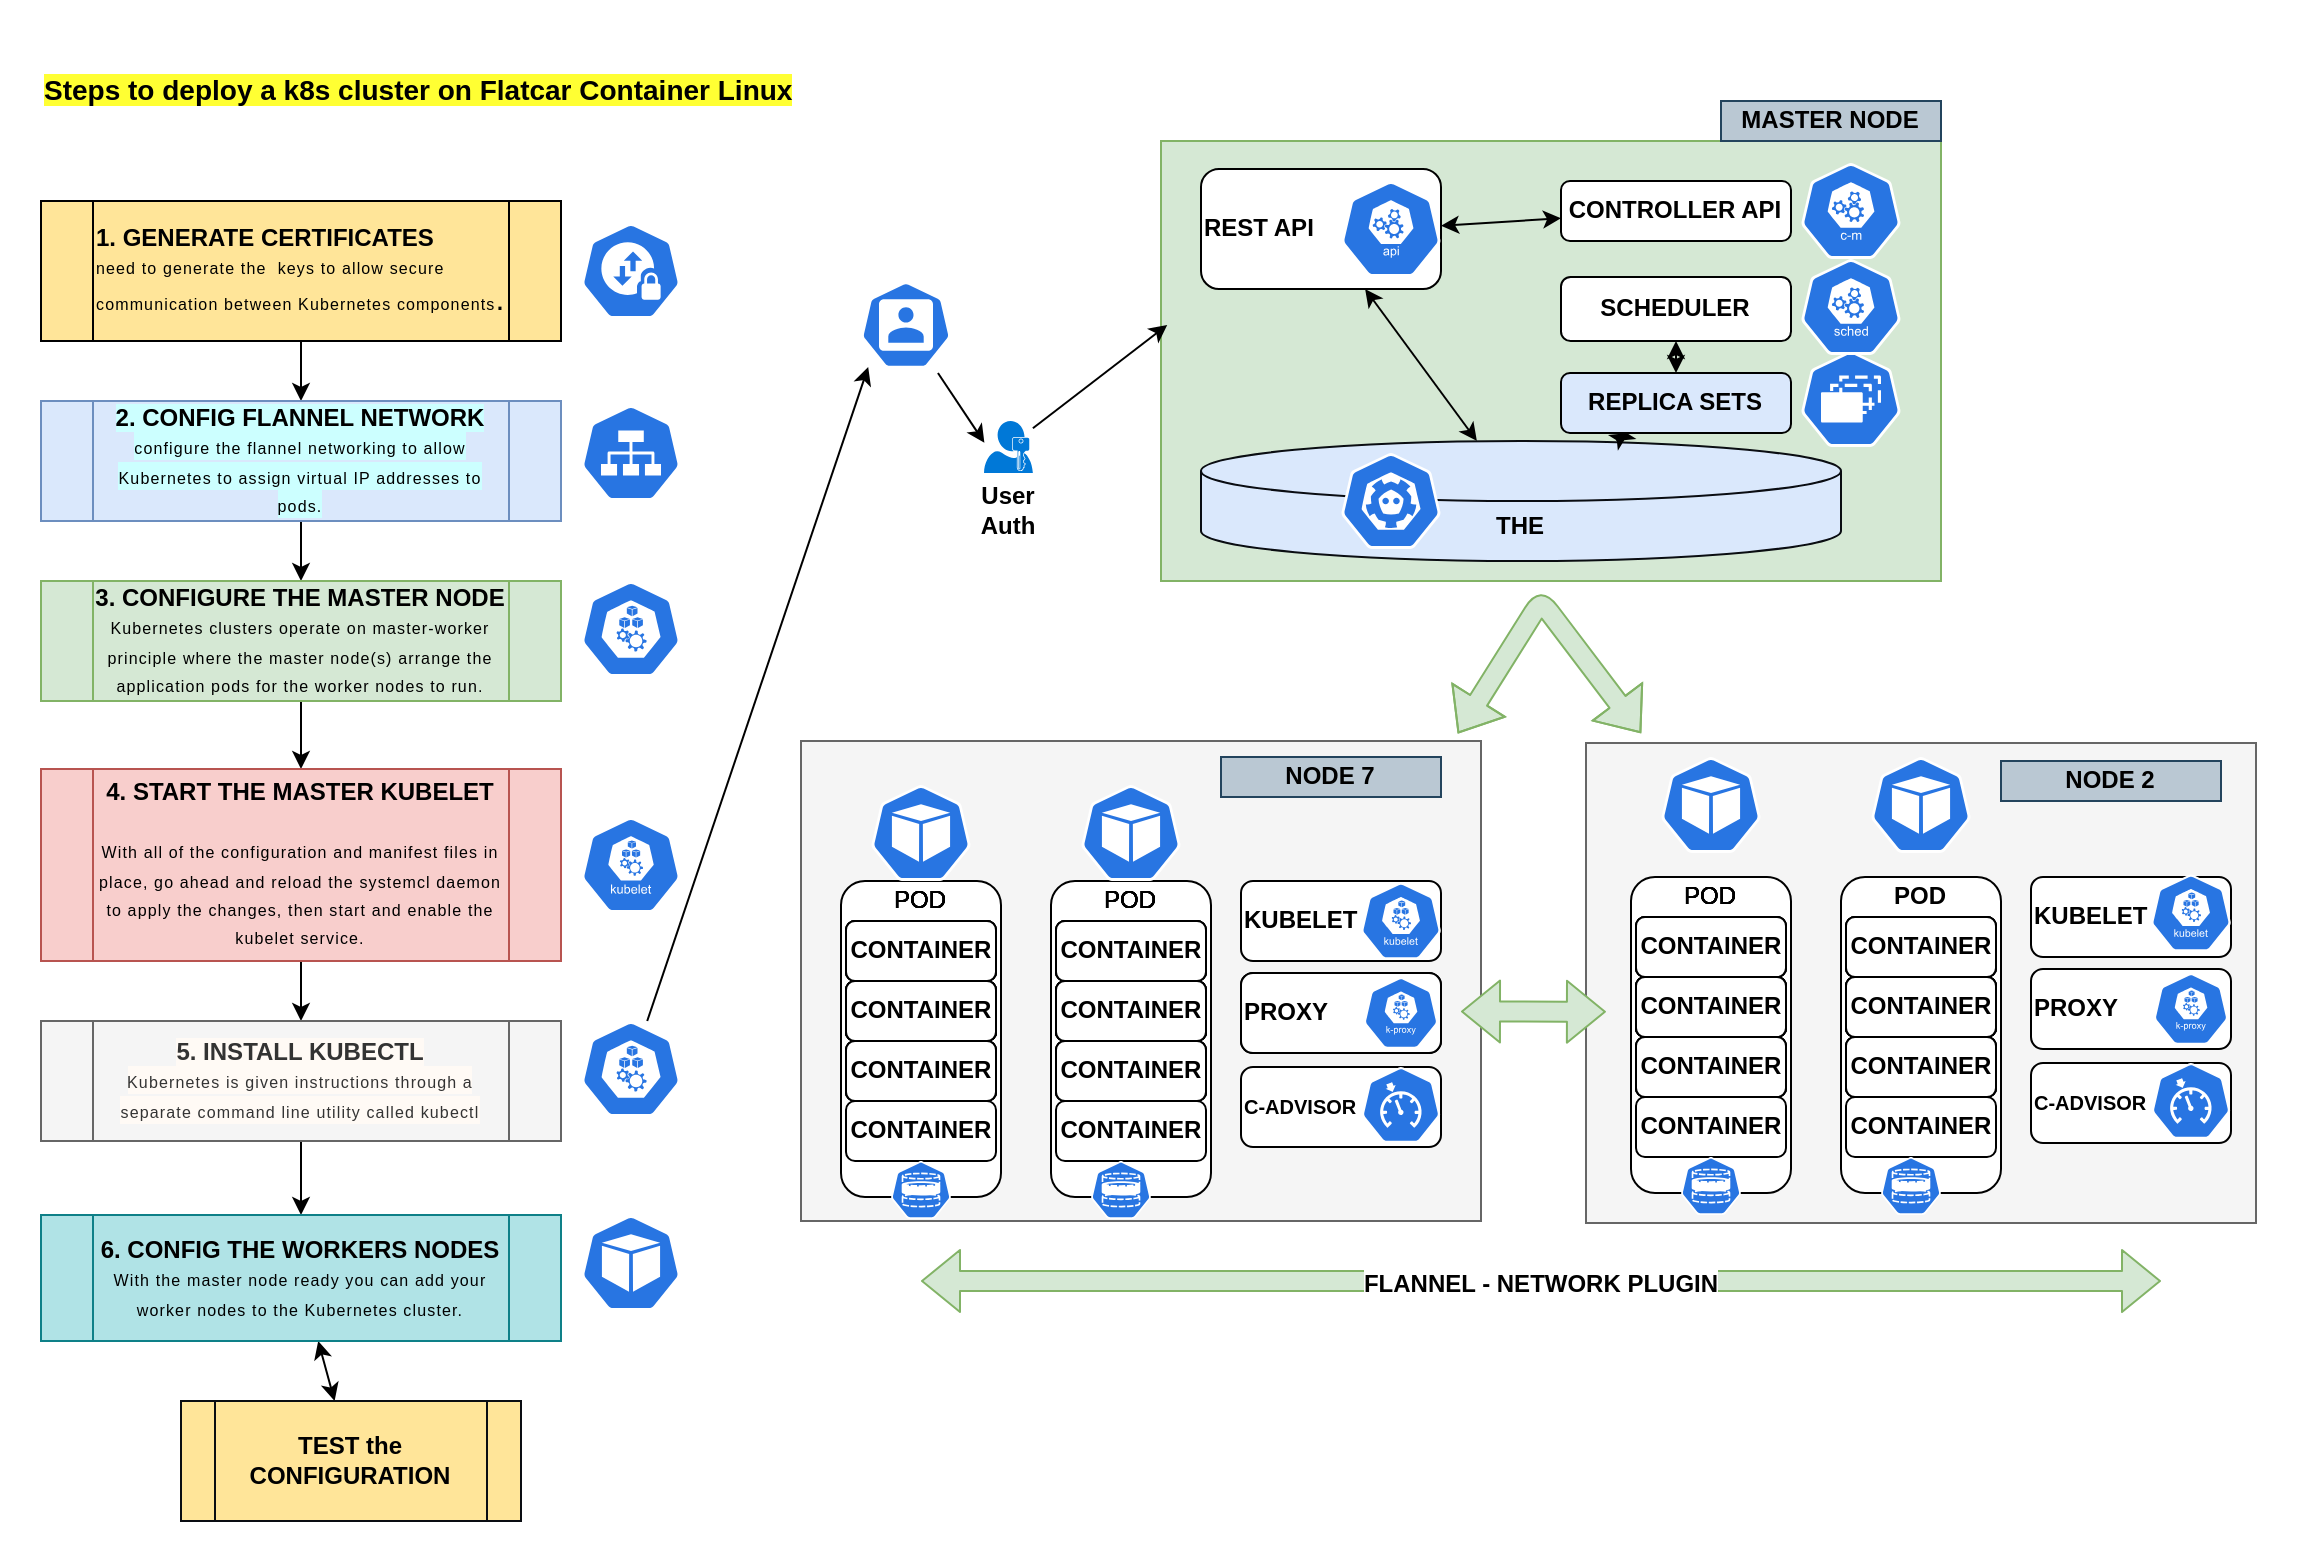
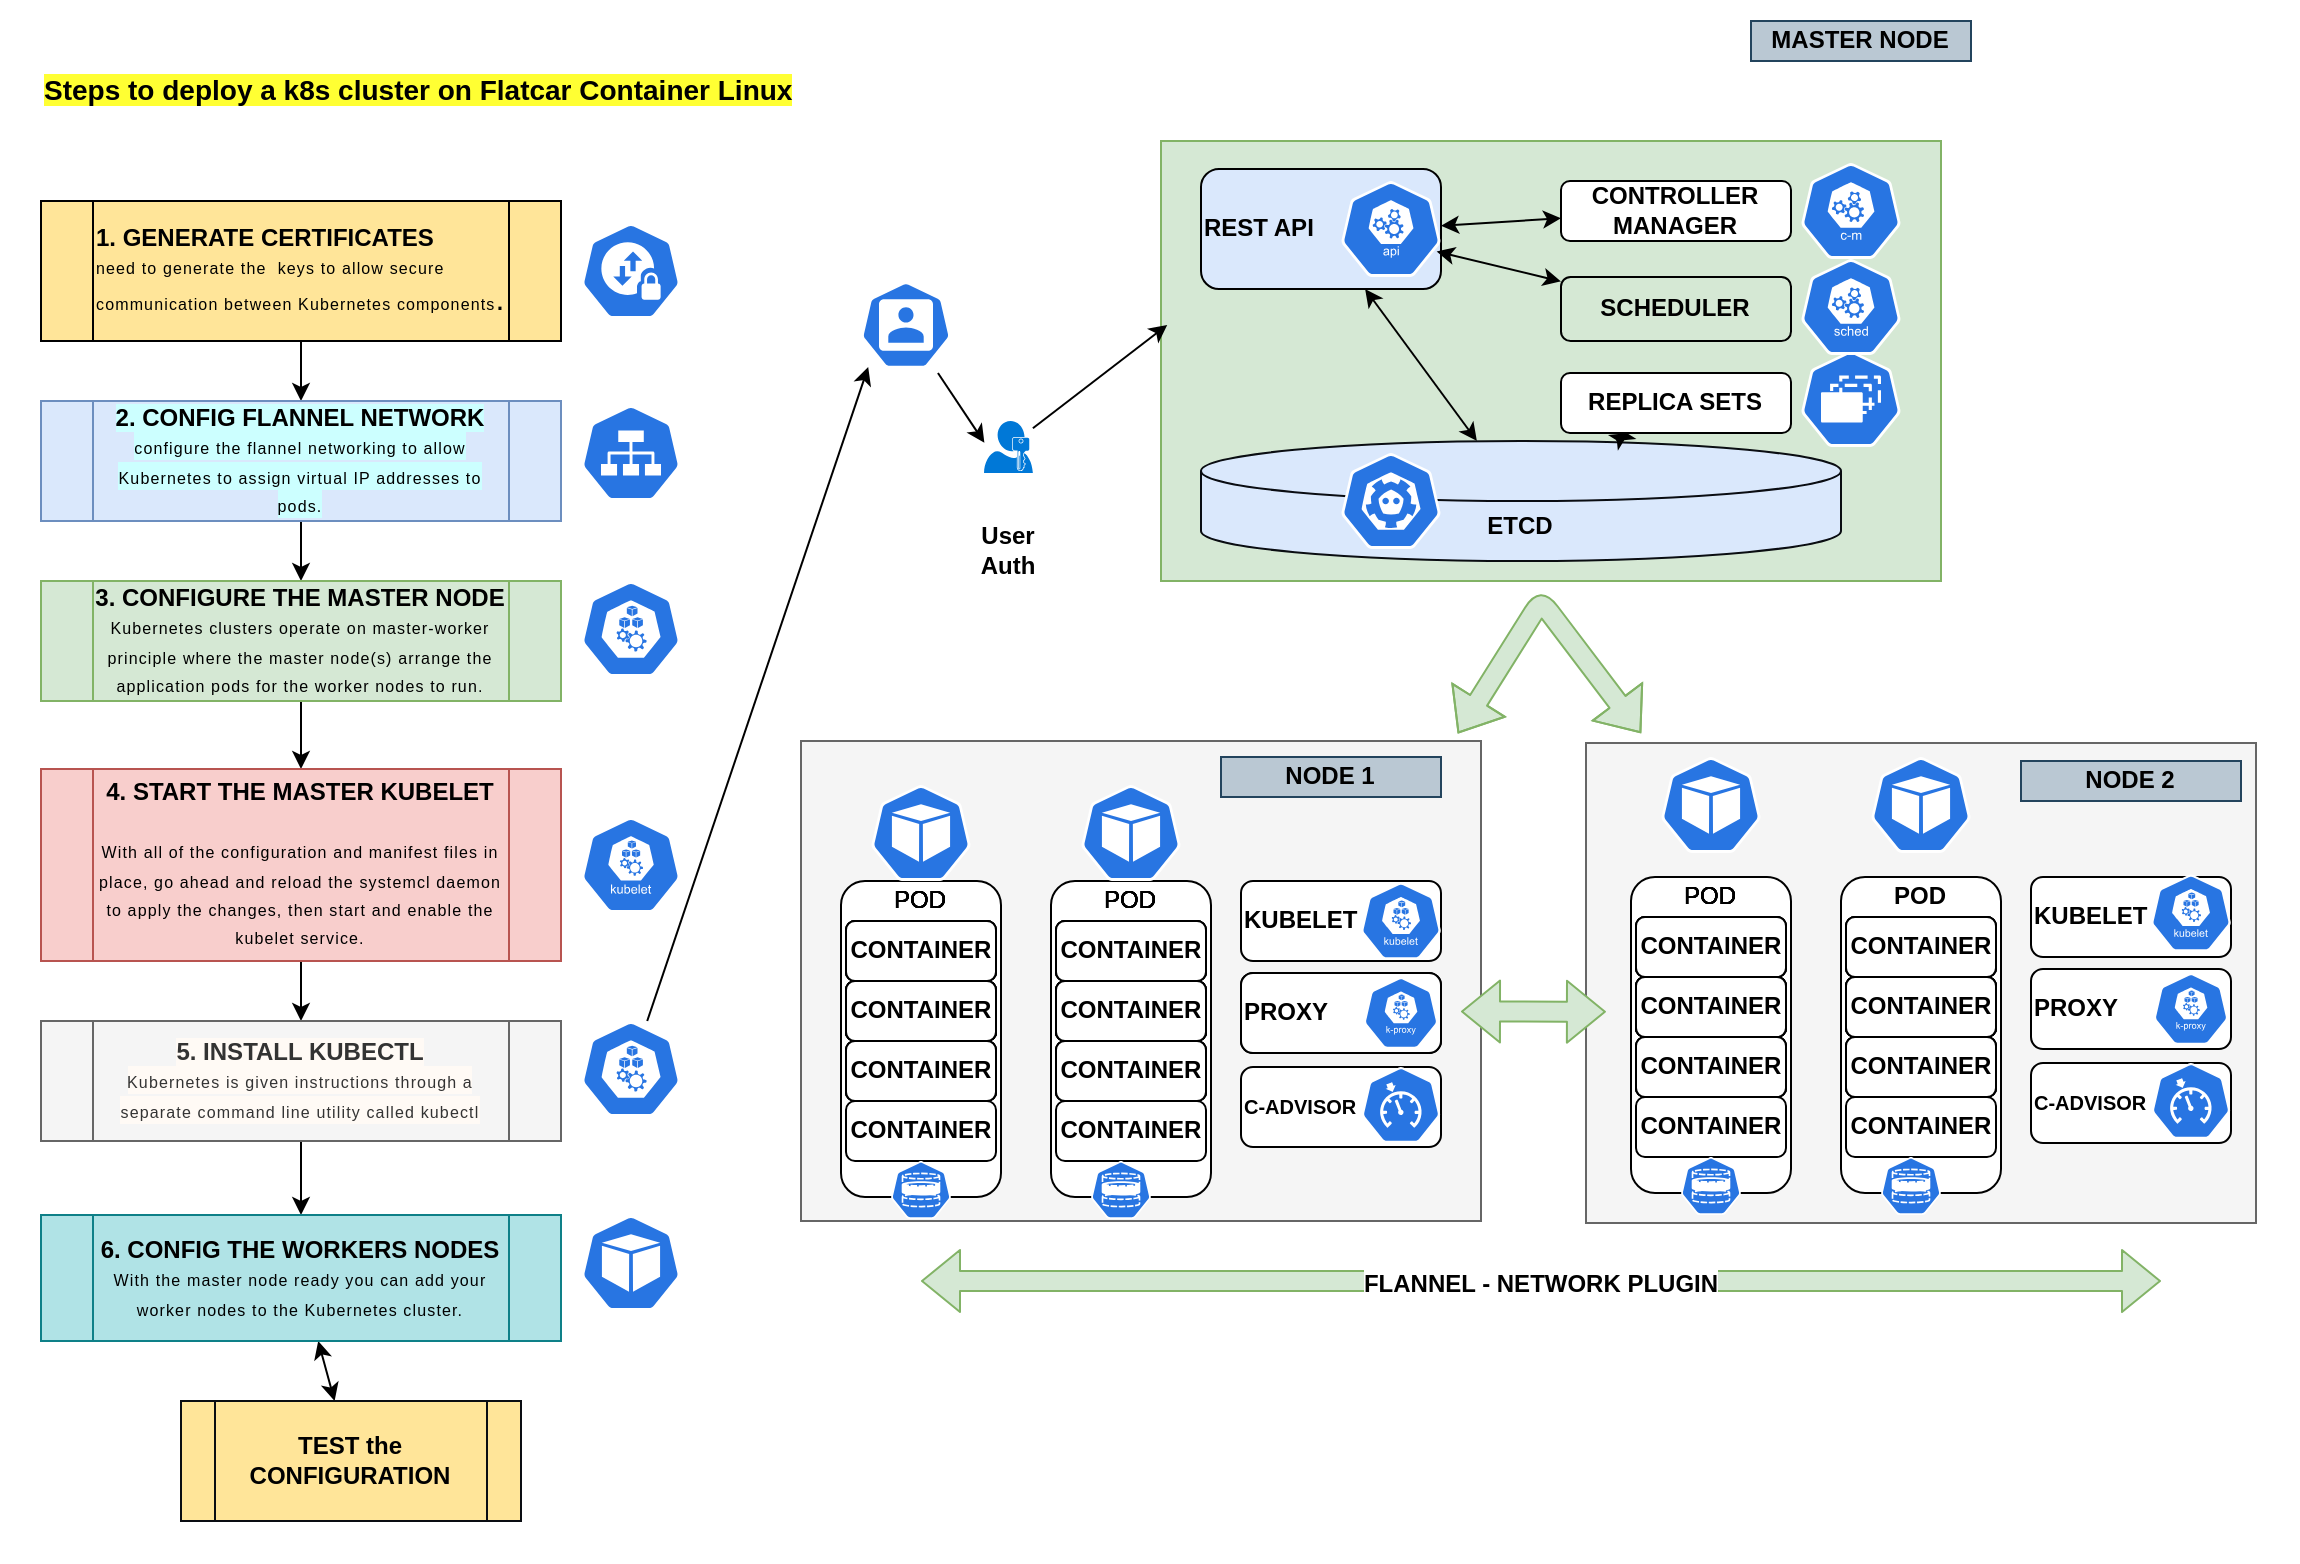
(1831, 121) -> (1861, 41)
(1676, 211) -> (1676, 211)
(1321, 229) -> (1321, 229)
(1676, 309) -> (1676, 309)
(1676, 357) -> (1499, 266)
(1676, 403) -> (1676, 403)
(1008, 511) -> (1008, 551)
(1521, 527) -> (1521, 527)
(1331, 777) -> (1331, 777)
(2111, 781) -> (2131, 781)
